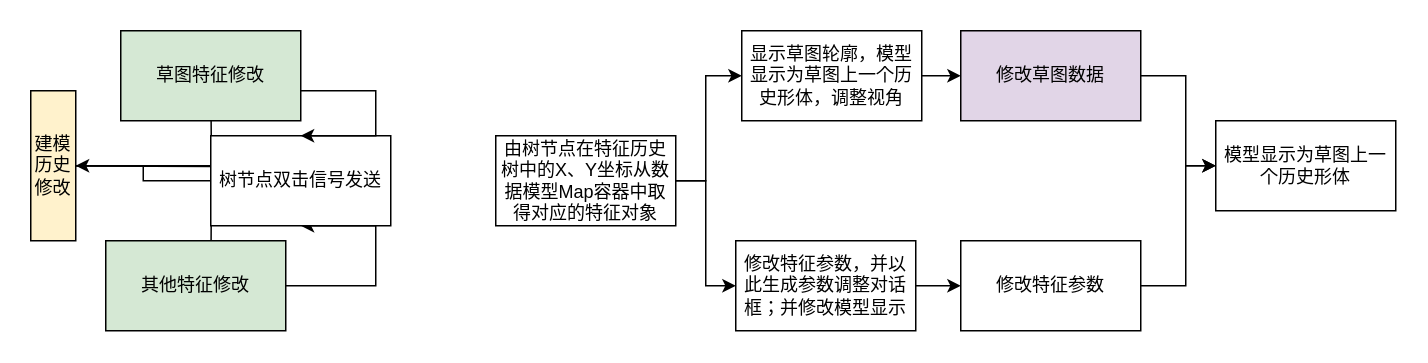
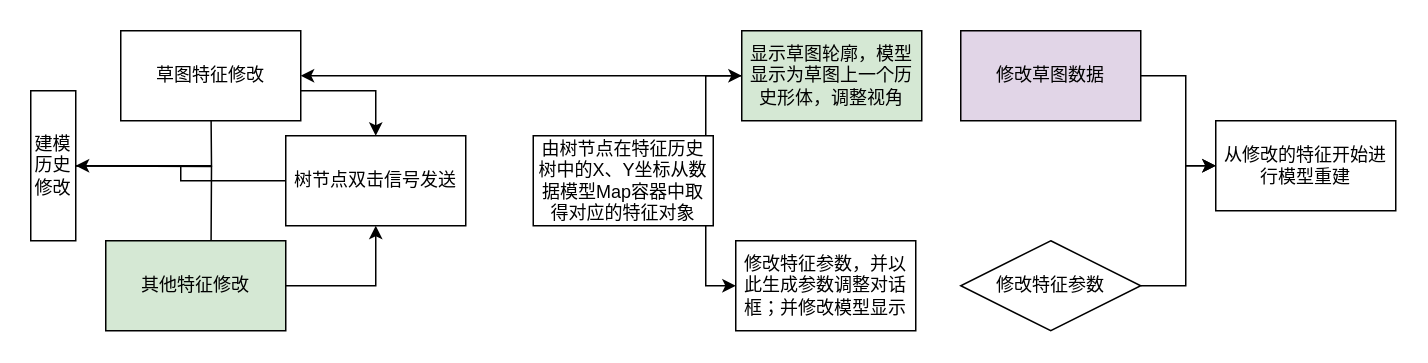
(211, 76) -> (211, 76)
(832, 76) -> (832, 76)
(947, 76) -> (507, 76)
(53, 166) -> (53, 166)
(1306, 166) -> (1306, 166)
(301, 181) -> (376, 181)
(586, 181) -> (623, 181)
(944, 286) -> none
(1051, 286) -> (1051, 286)
